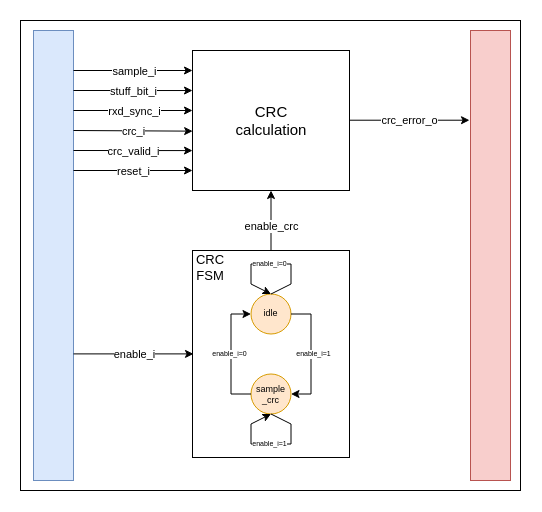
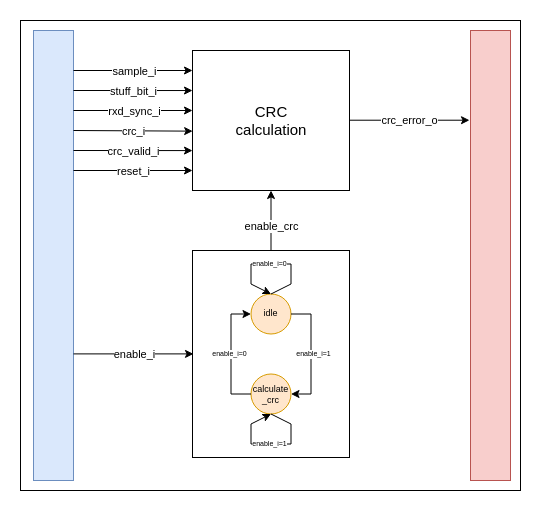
(211, 268) -> none
(271, 395) -> (271, 395)
